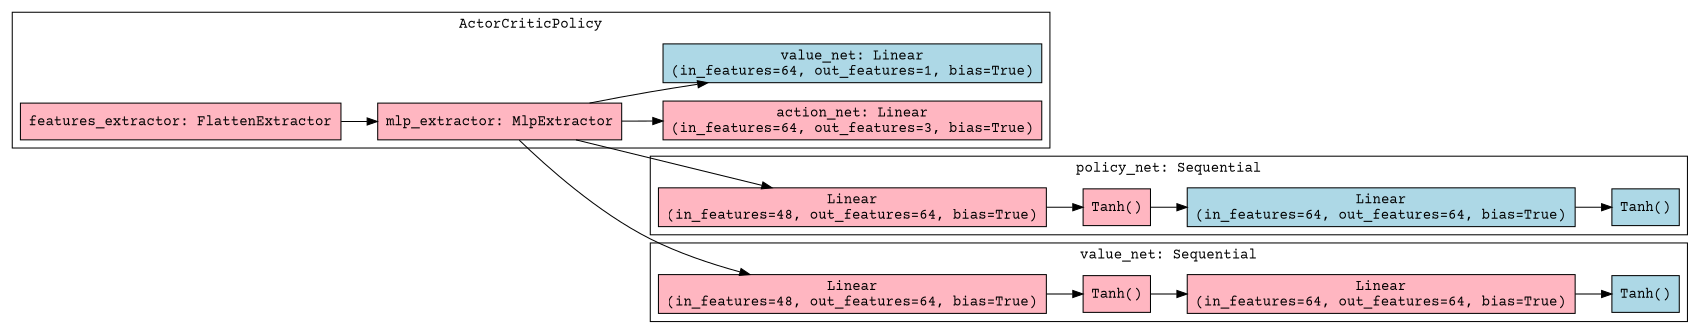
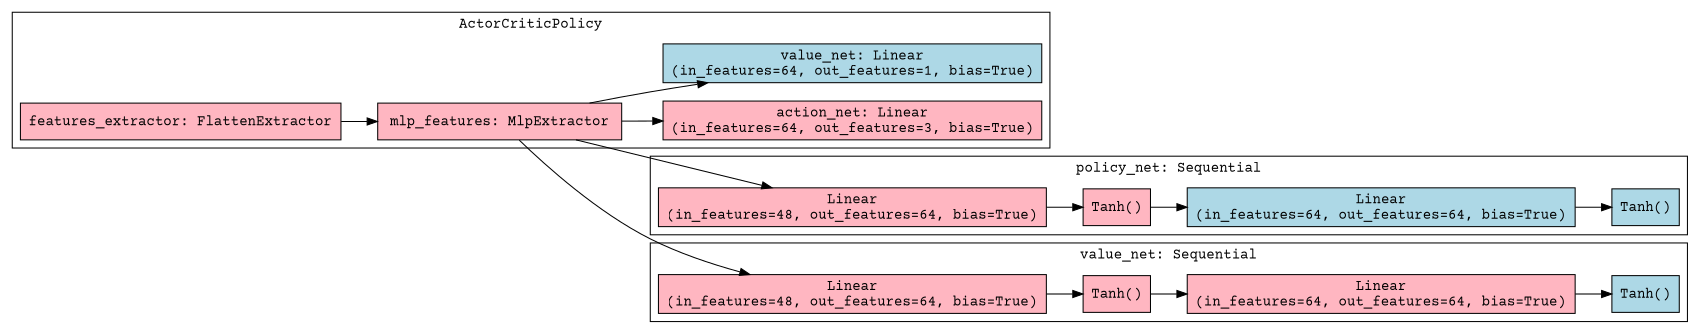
(500, 121) -> (500, 121)
